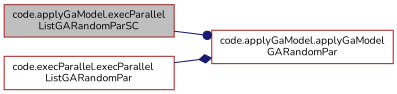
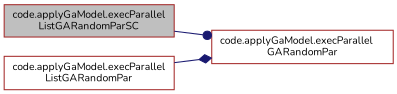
(302, 47) -> (302, 47)
(89, 73) -> (89, 73)
